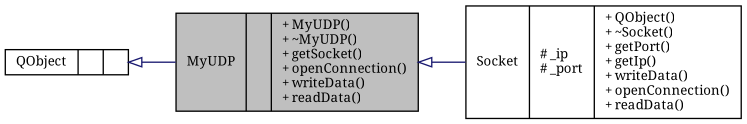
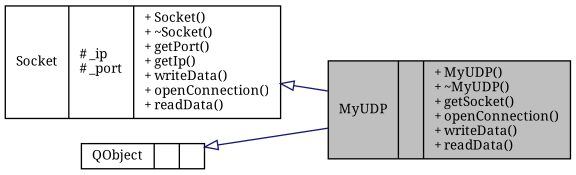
(641, 18) -> (175, 18)
(449, 62) -> (311, 88)
